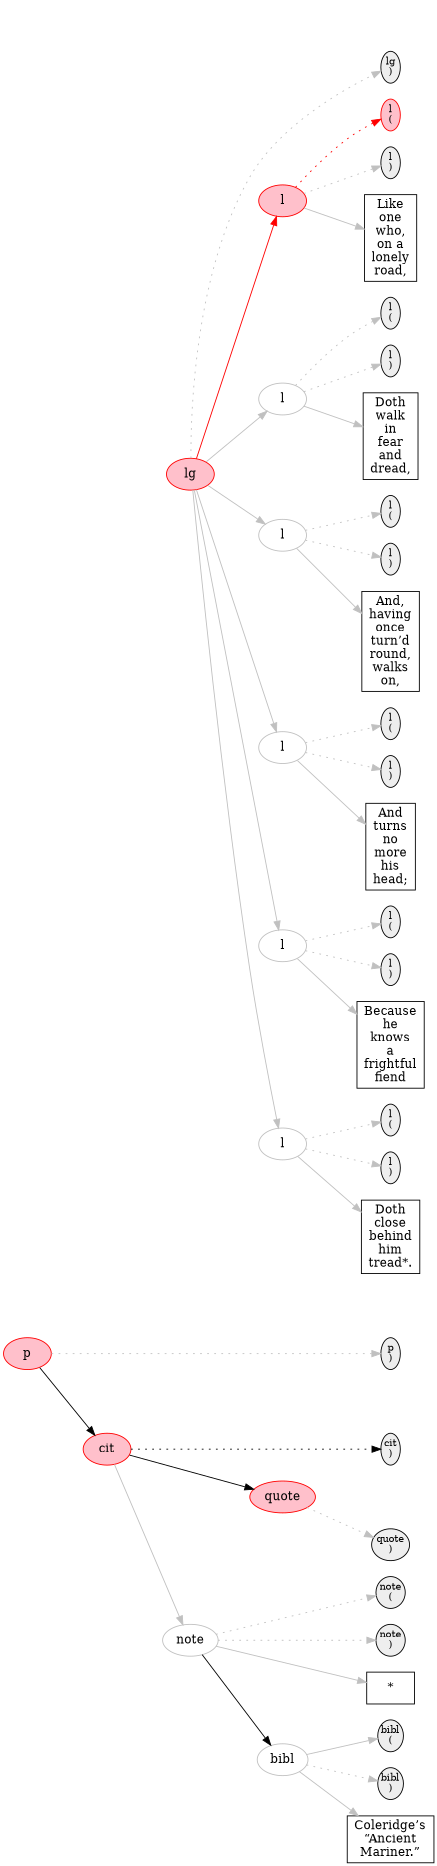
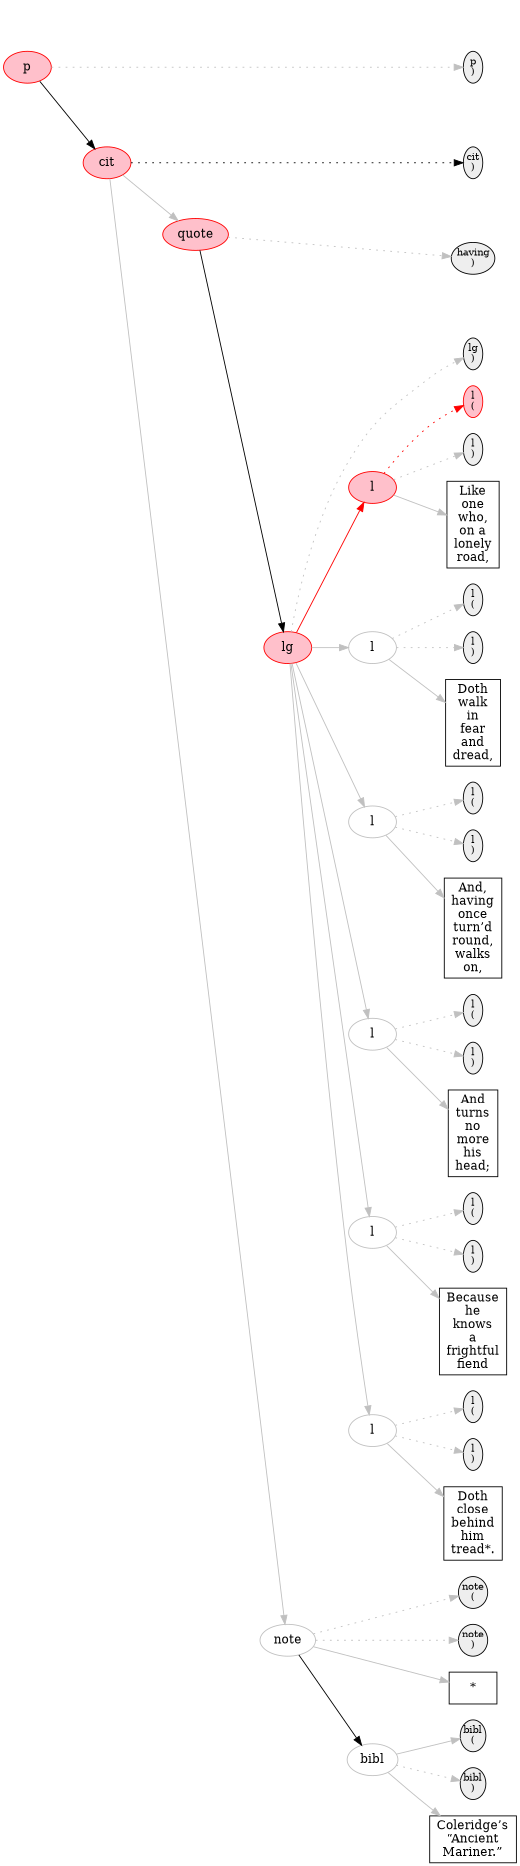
none -> (241, 437)
(187, 1471) -> (147, 195)
(391, 1545) -> (473, 258)
